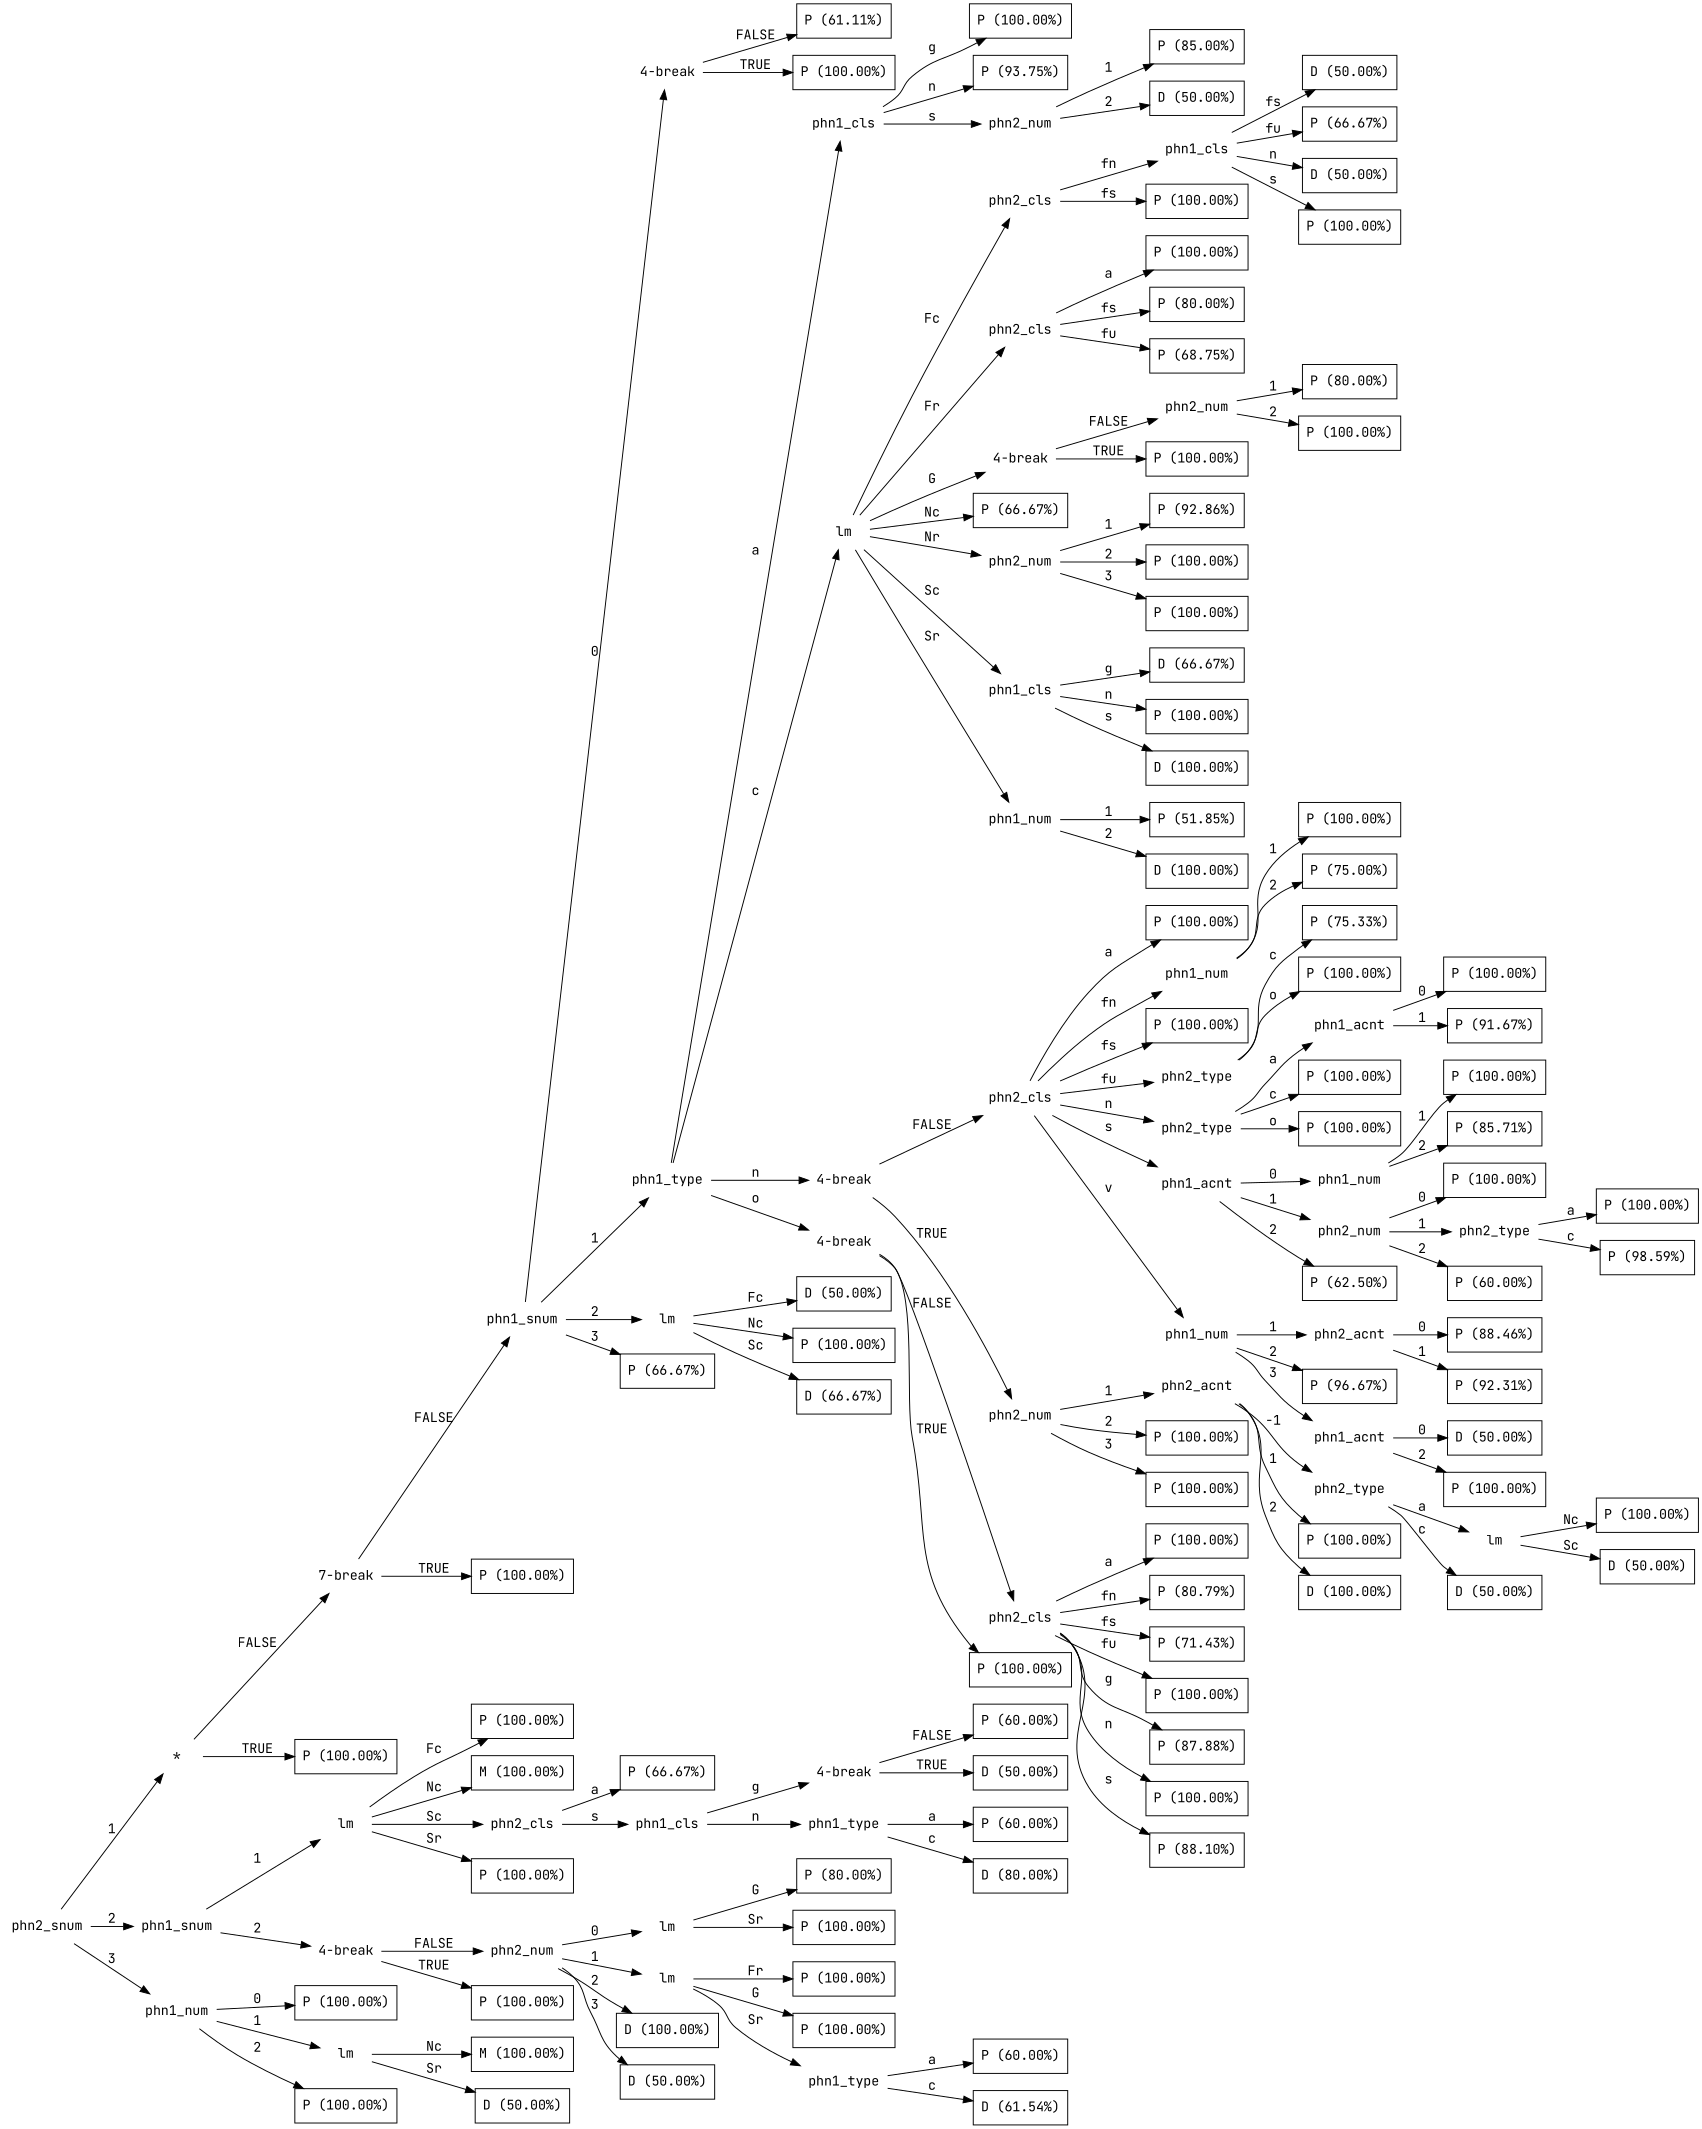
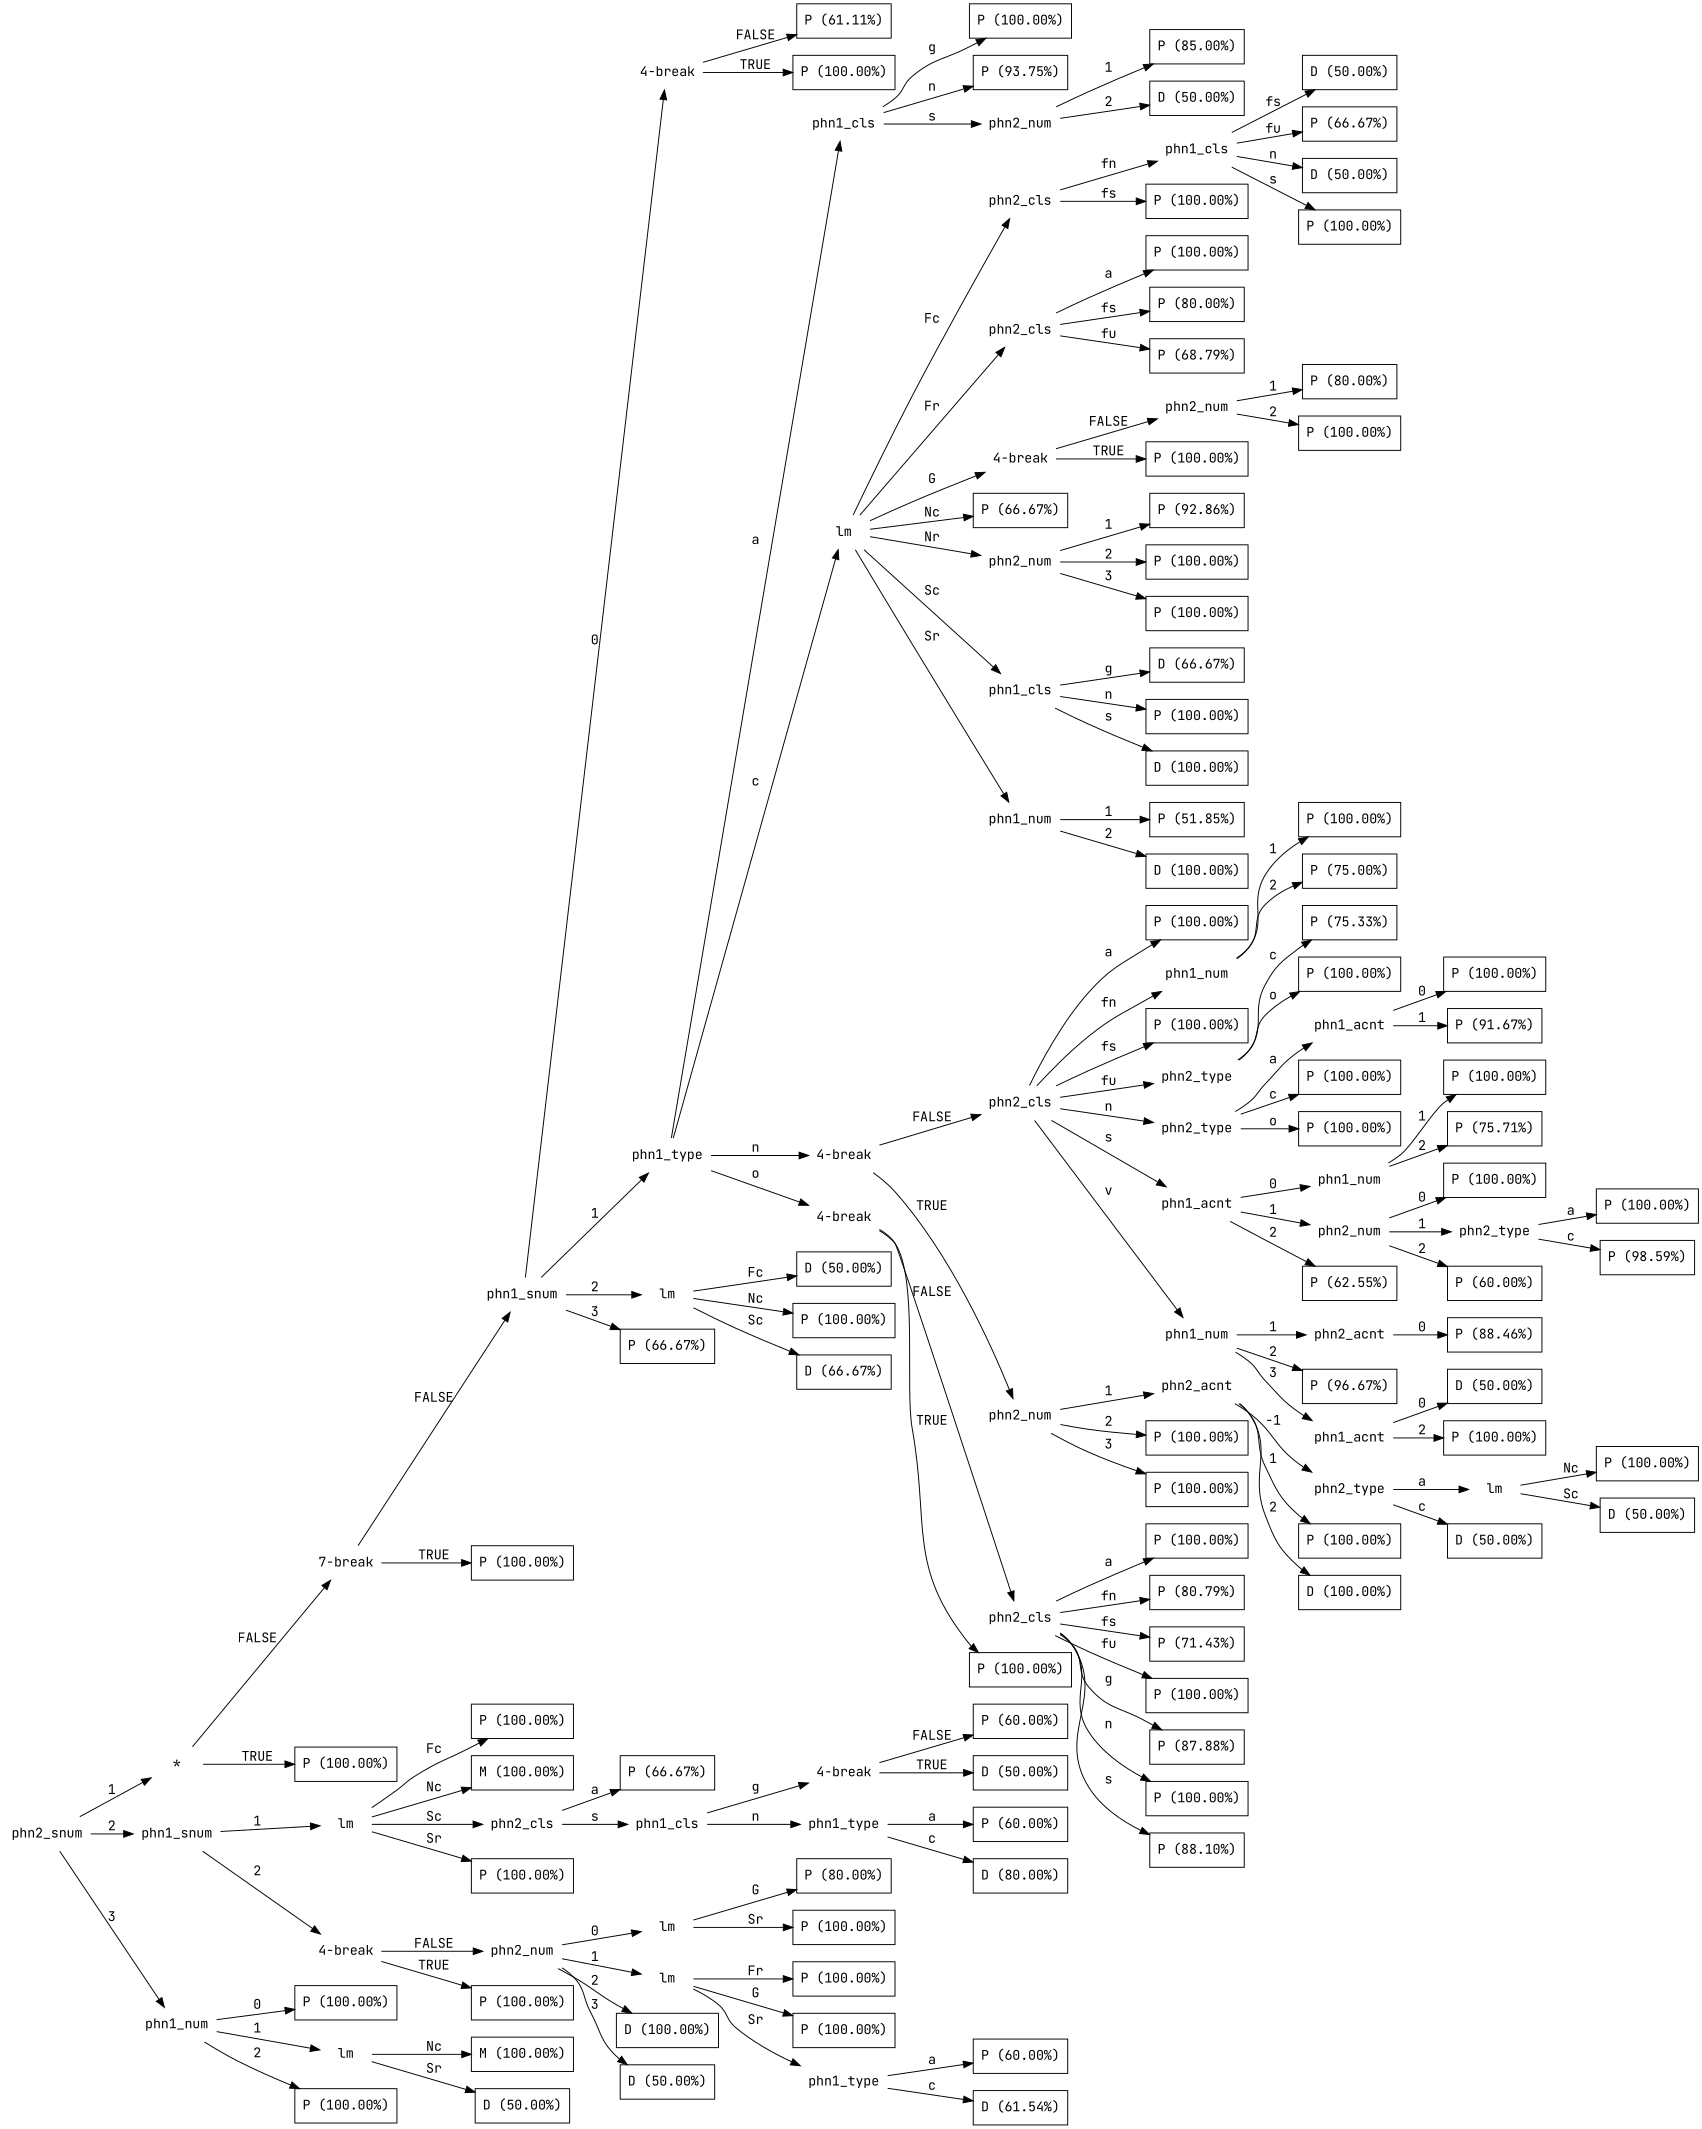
(1197, 356) -> (1197, 356)
(1495, 1129) -> (1495, 1129)
(1350, 1283) -> (1350, 1283)
(1495, 1386) -> none
